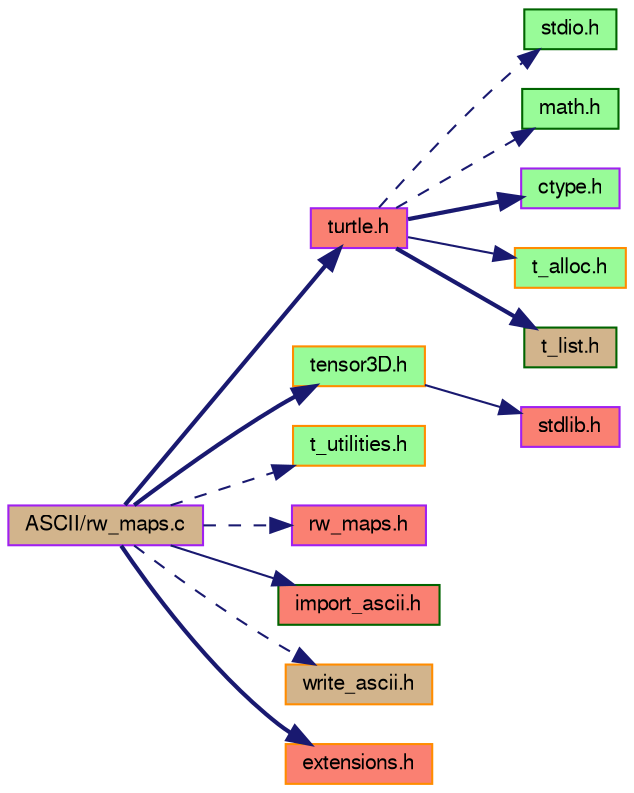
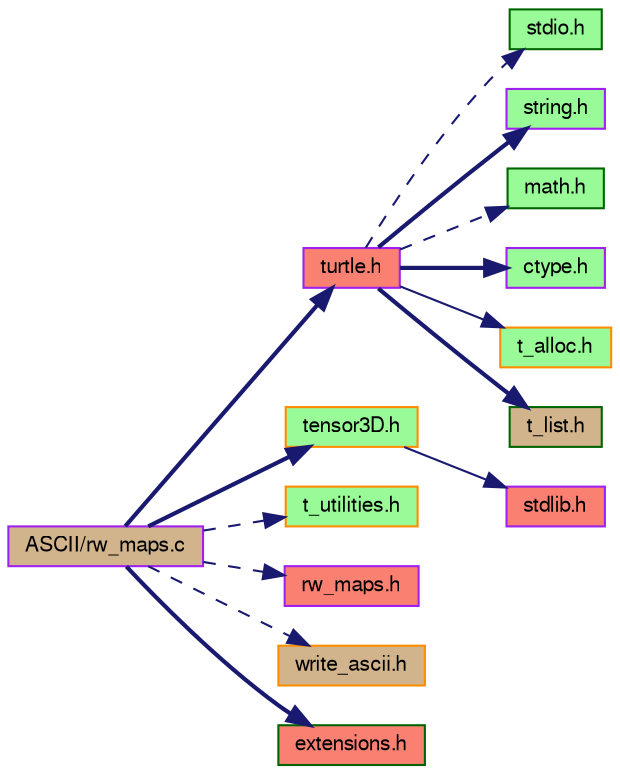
none -> (556, 109)
(359, 605) -> none
(359, 764) -> (352, 745)
